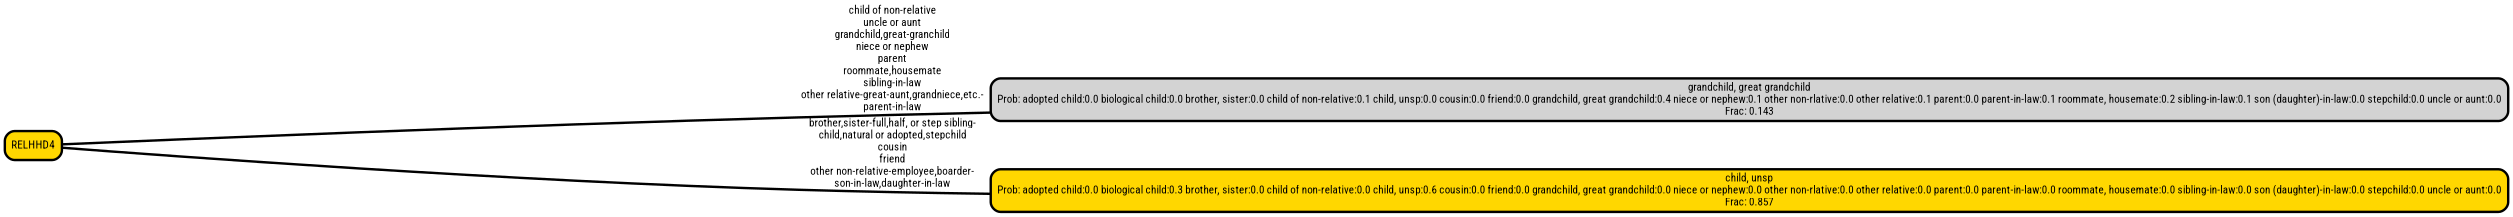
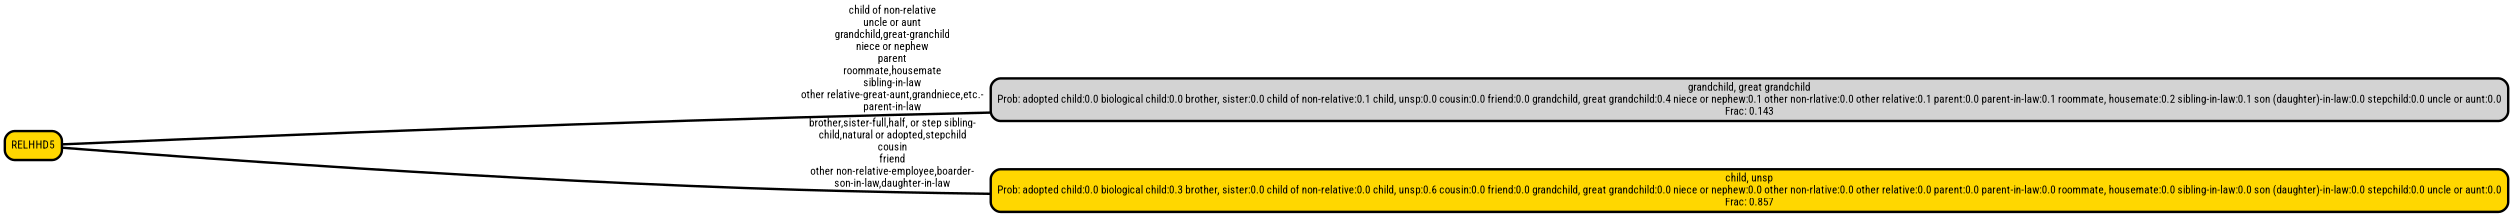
(33, 146) -> (33, 146)
